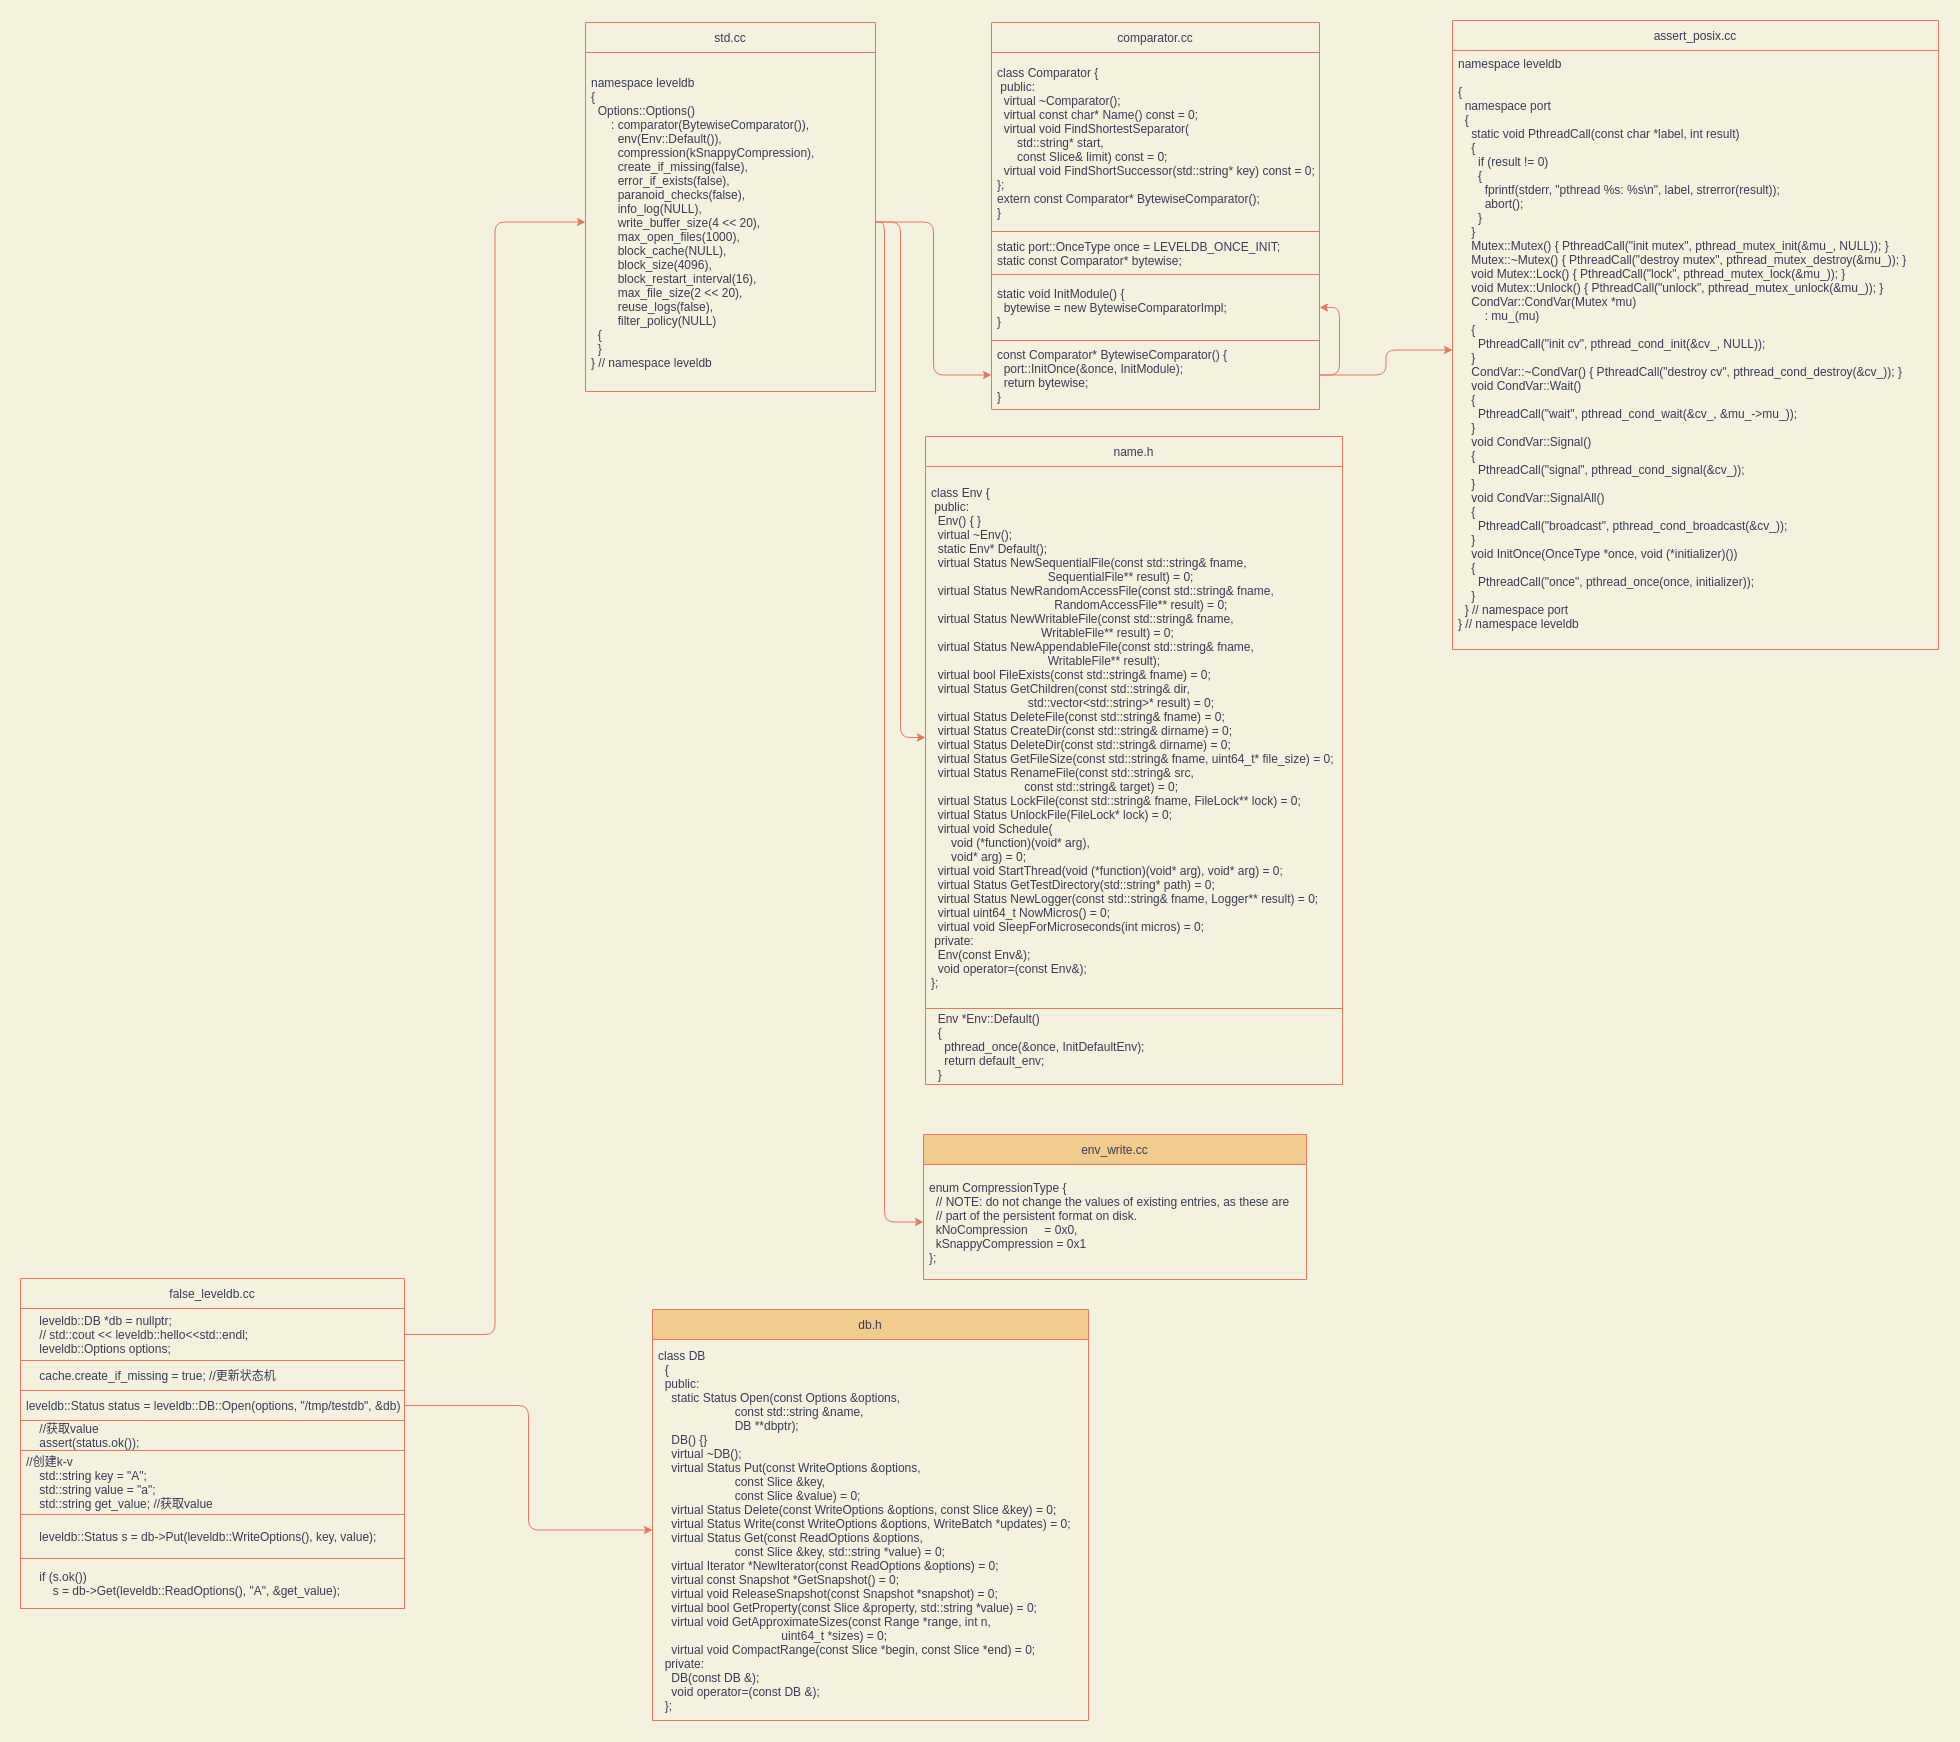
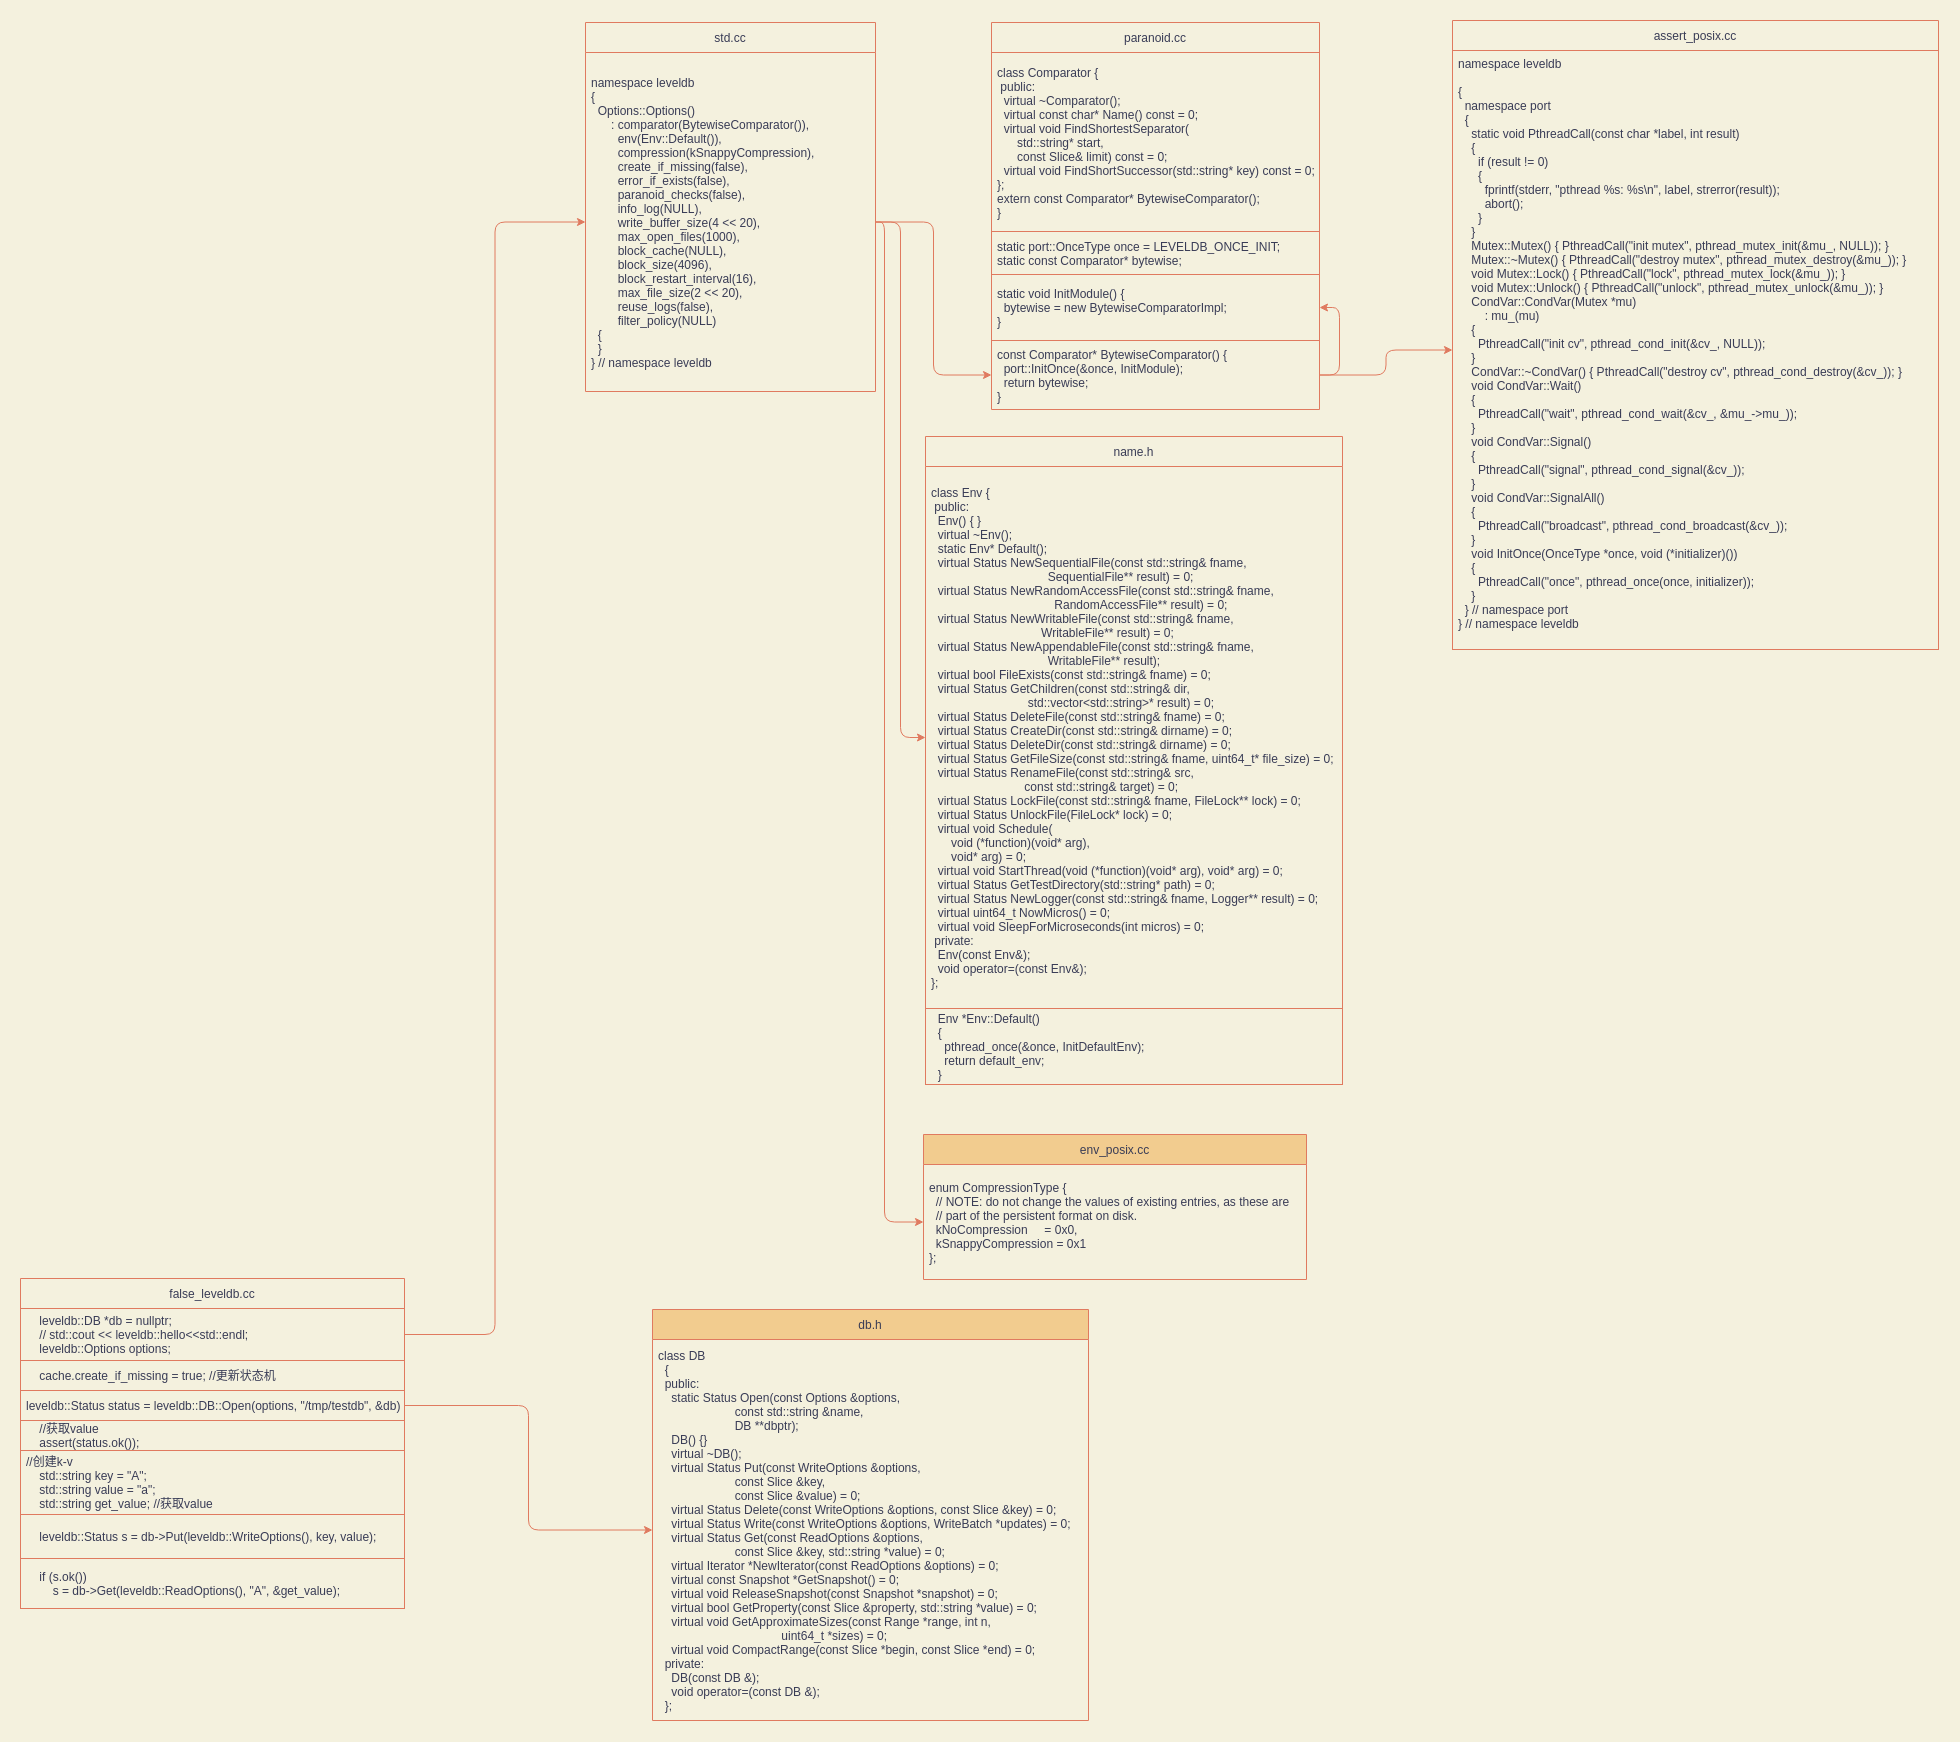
(1155, 38) -> (1155, 38)
(1115, 1150) -> (1115, 1150)
